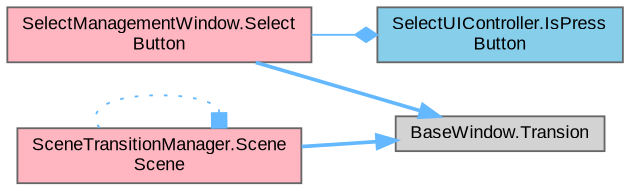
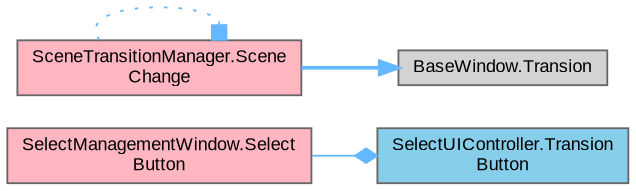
(500, 35) -> (503, 156)
(338, 87) -> none
(159, 156) -> (159, 68)
